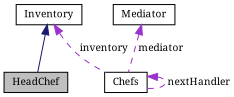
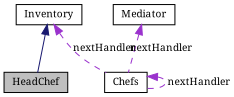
(103, 49) -> (103, 49)
(160, 49) -> (160, 49)
